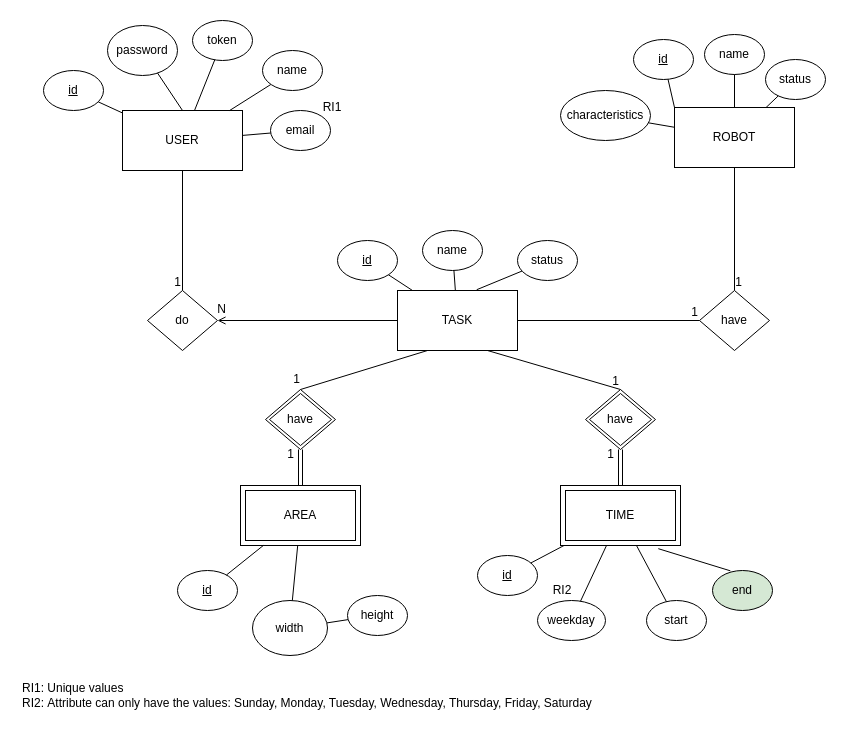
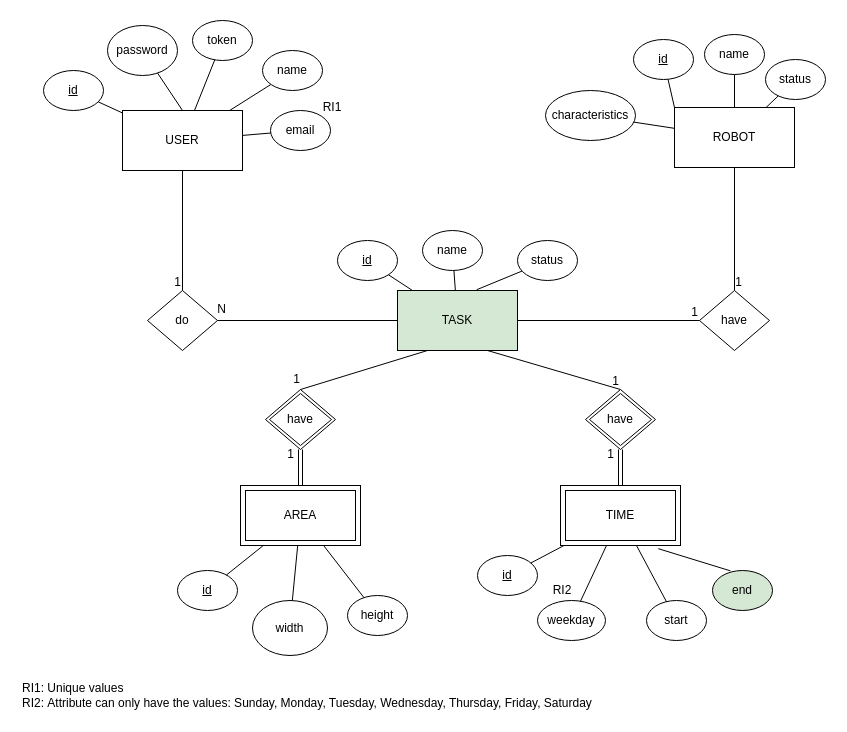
(606, 116) -> (591, 116)
(223, 321) -> (222, 321)
(458, 321) -> (458, 321)
(338, 621) -> (344, 572)
